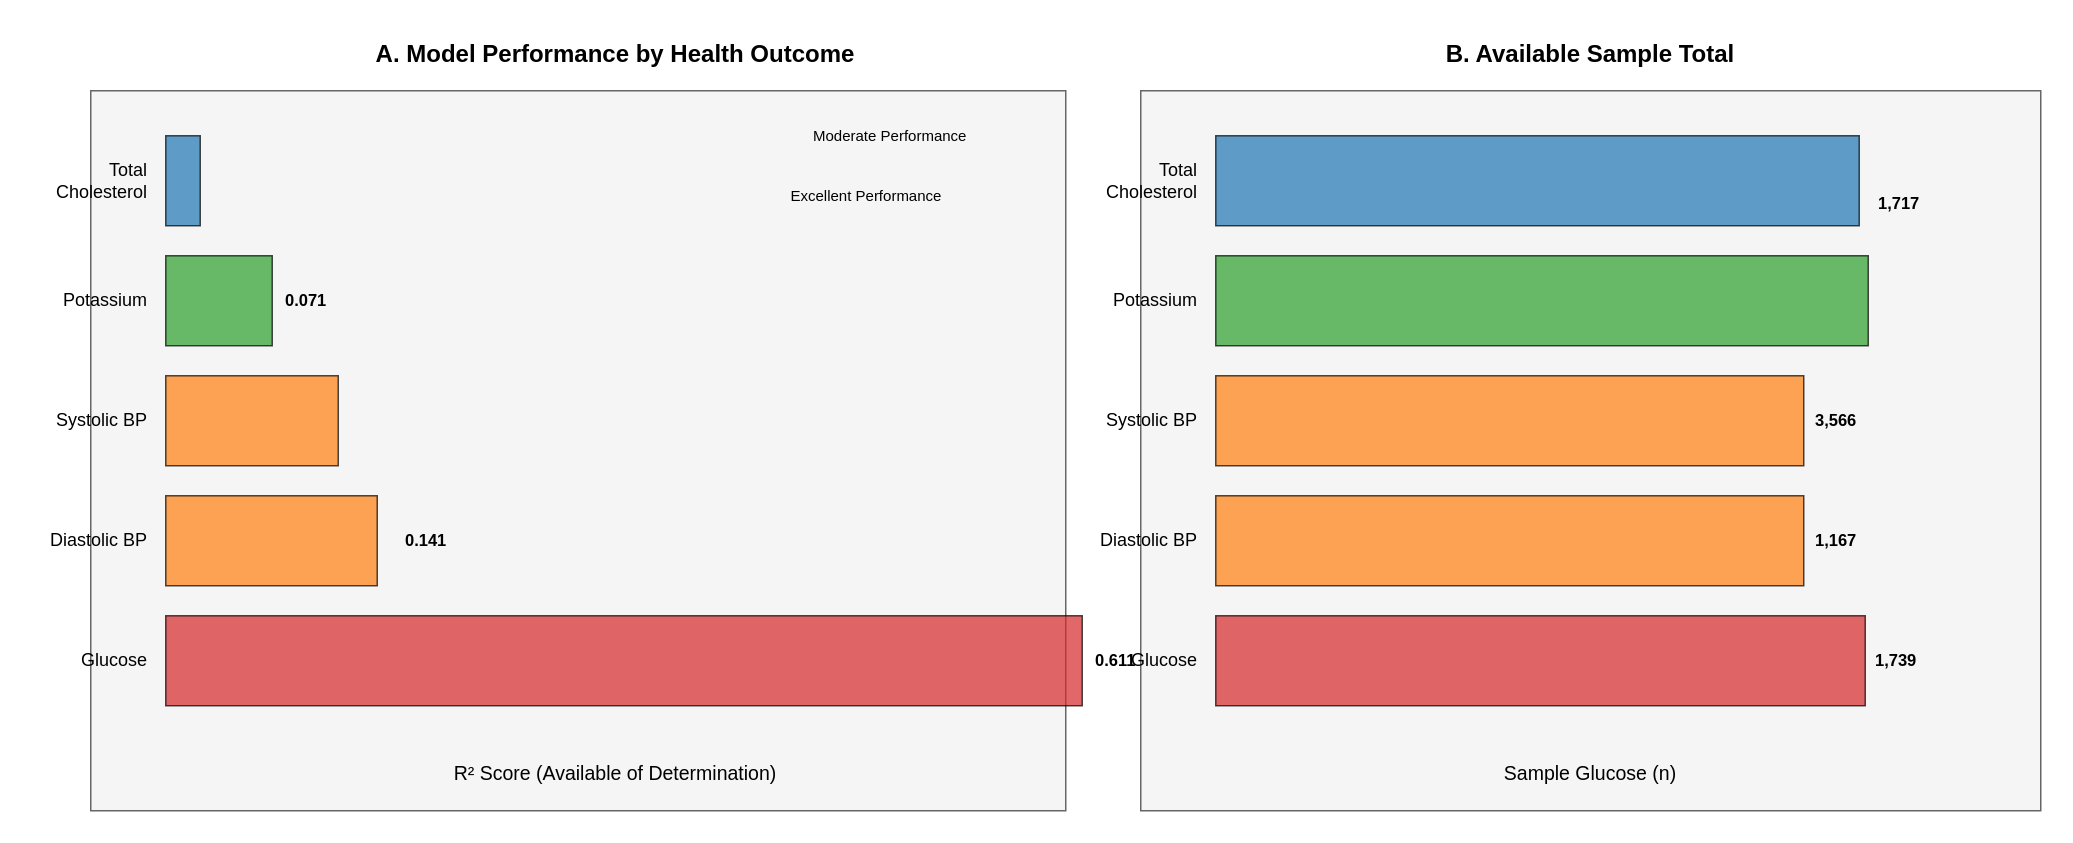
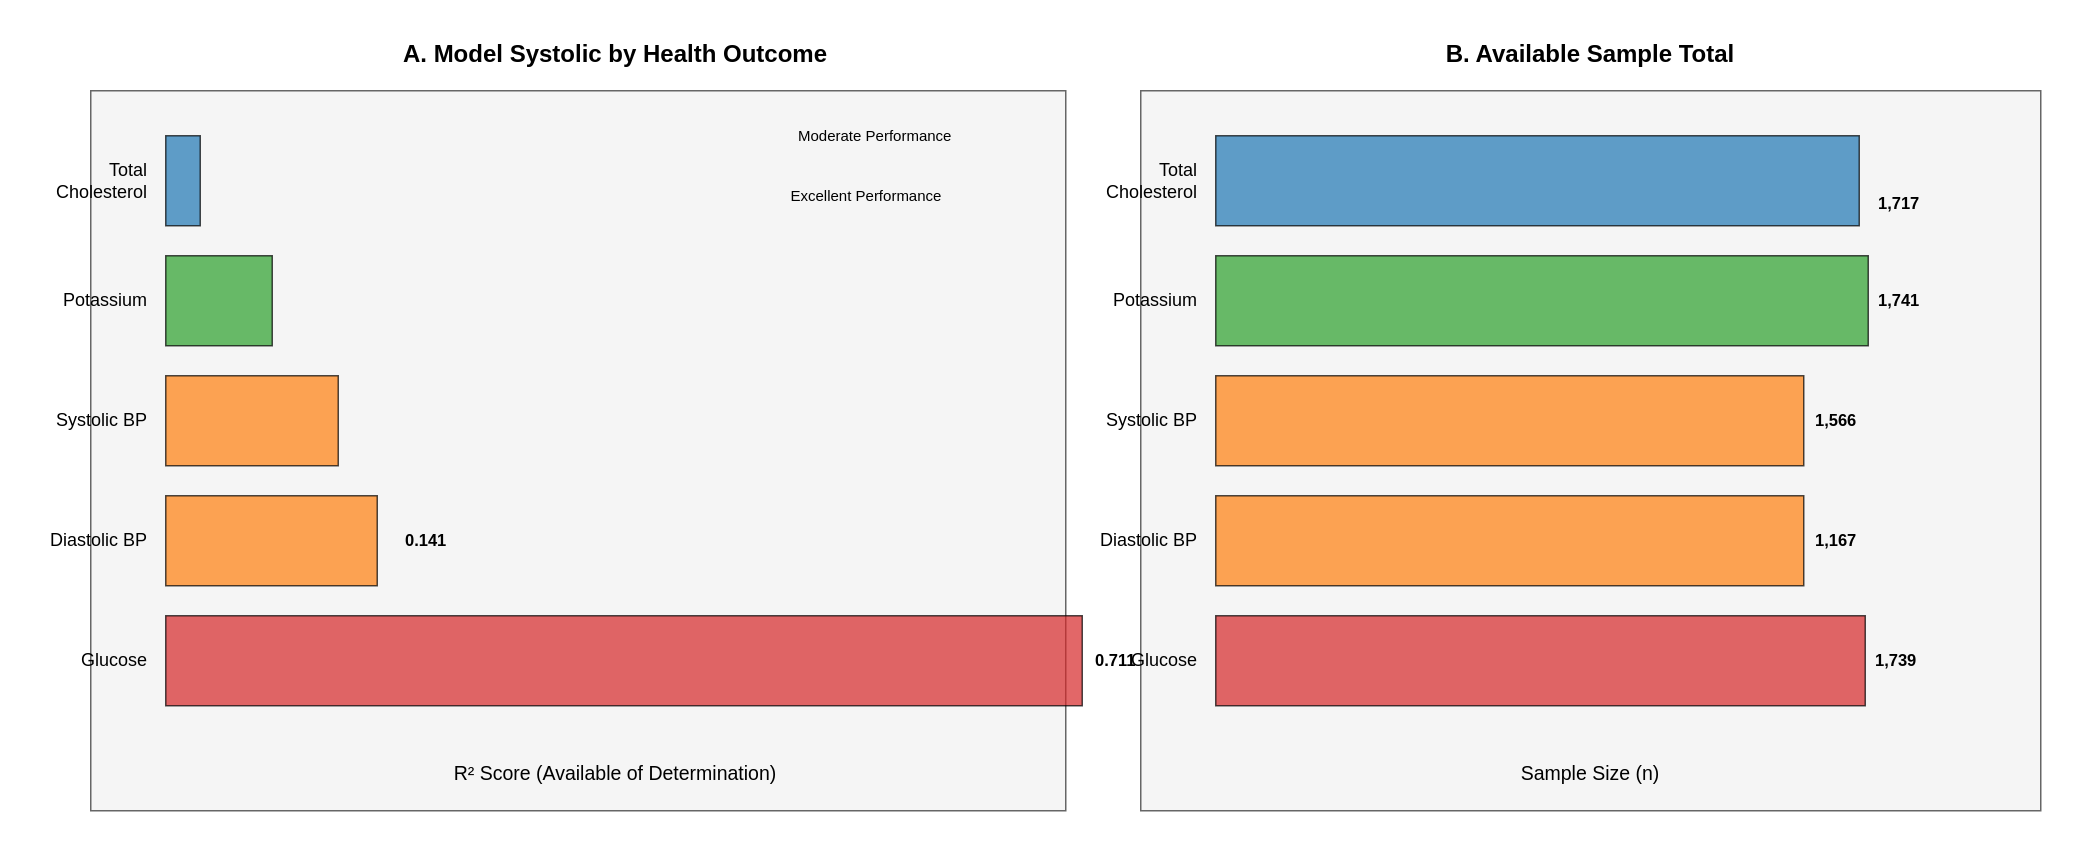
(616, 53) -> (616, 53)
(923, 136) -> (908, 136)
(313, 301) -> none
none -> (1913, 301)
(1837, 421) -> (1837, 421)
(1117, 661) -> (1117, 661)
(1591, 773) -> (1591, 773)
